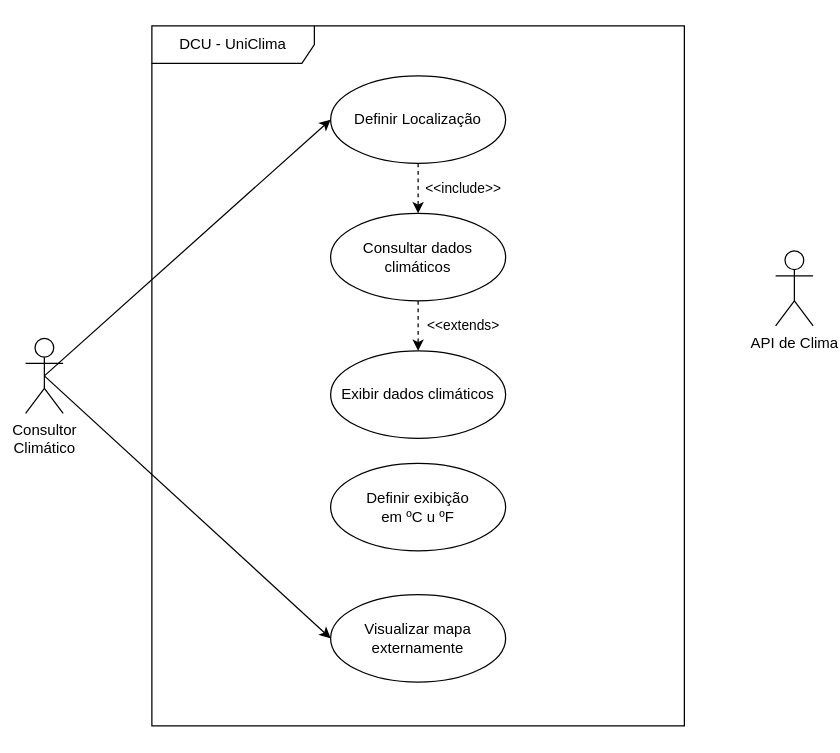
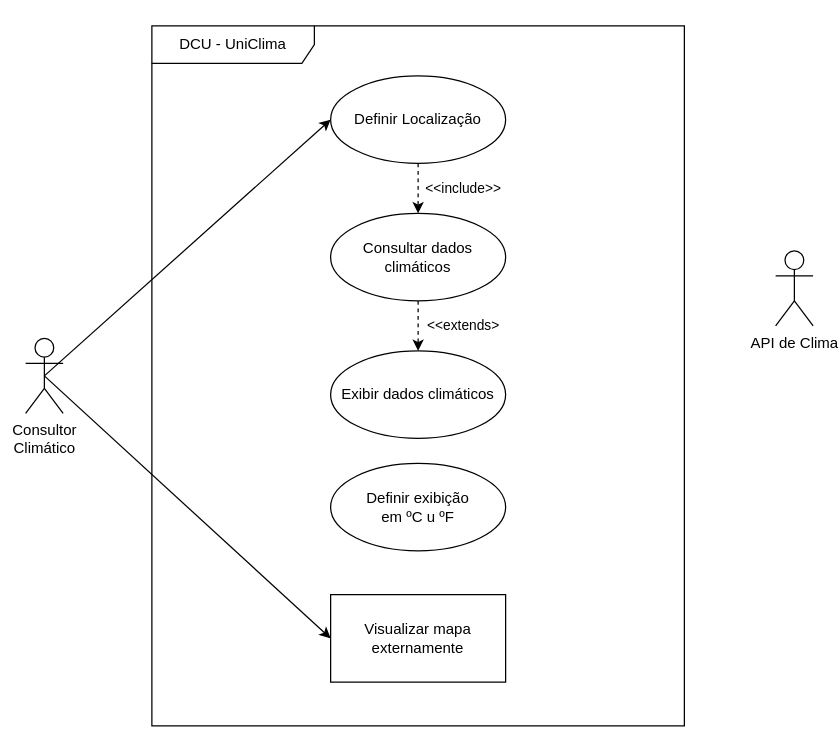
(418, 638) -> (418, 638)
